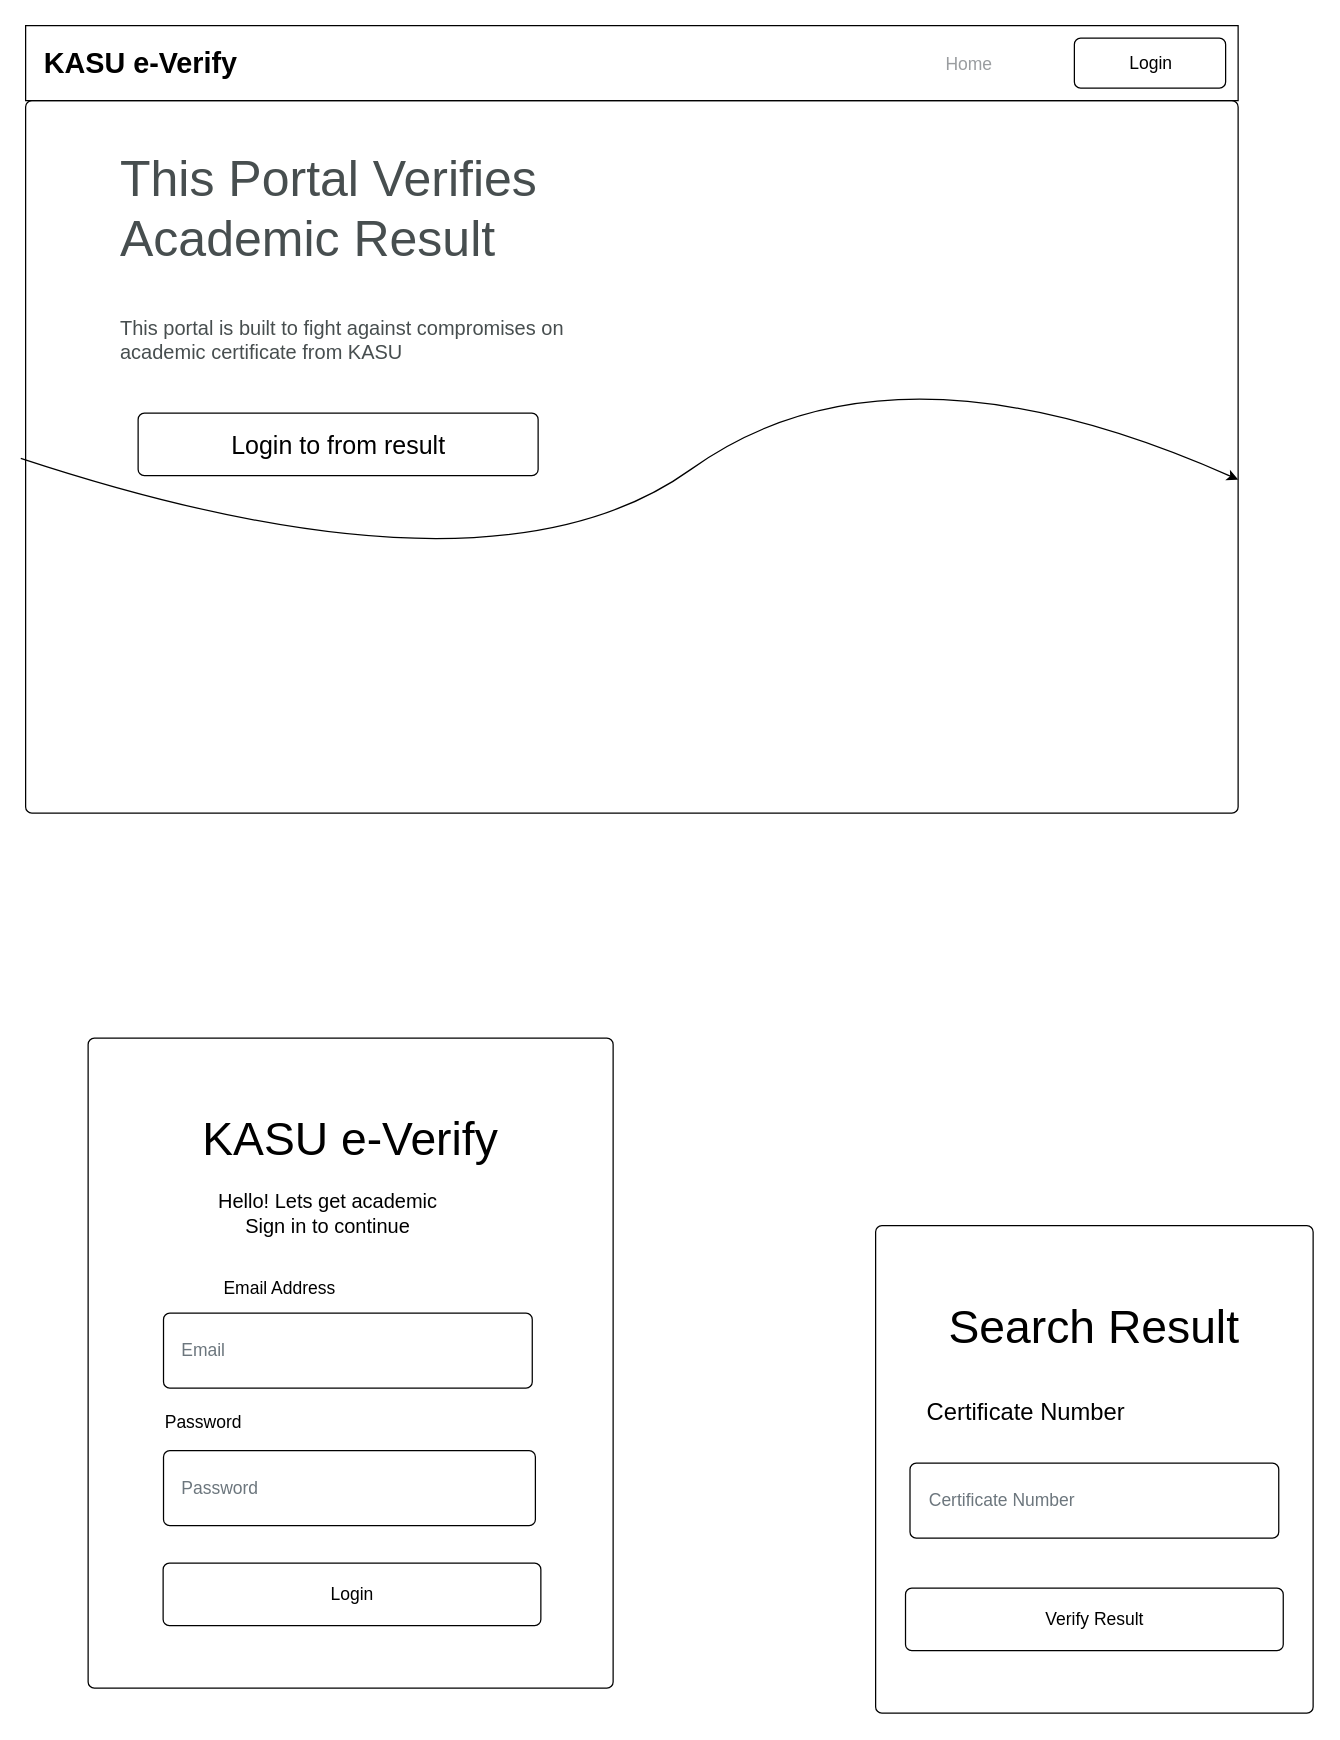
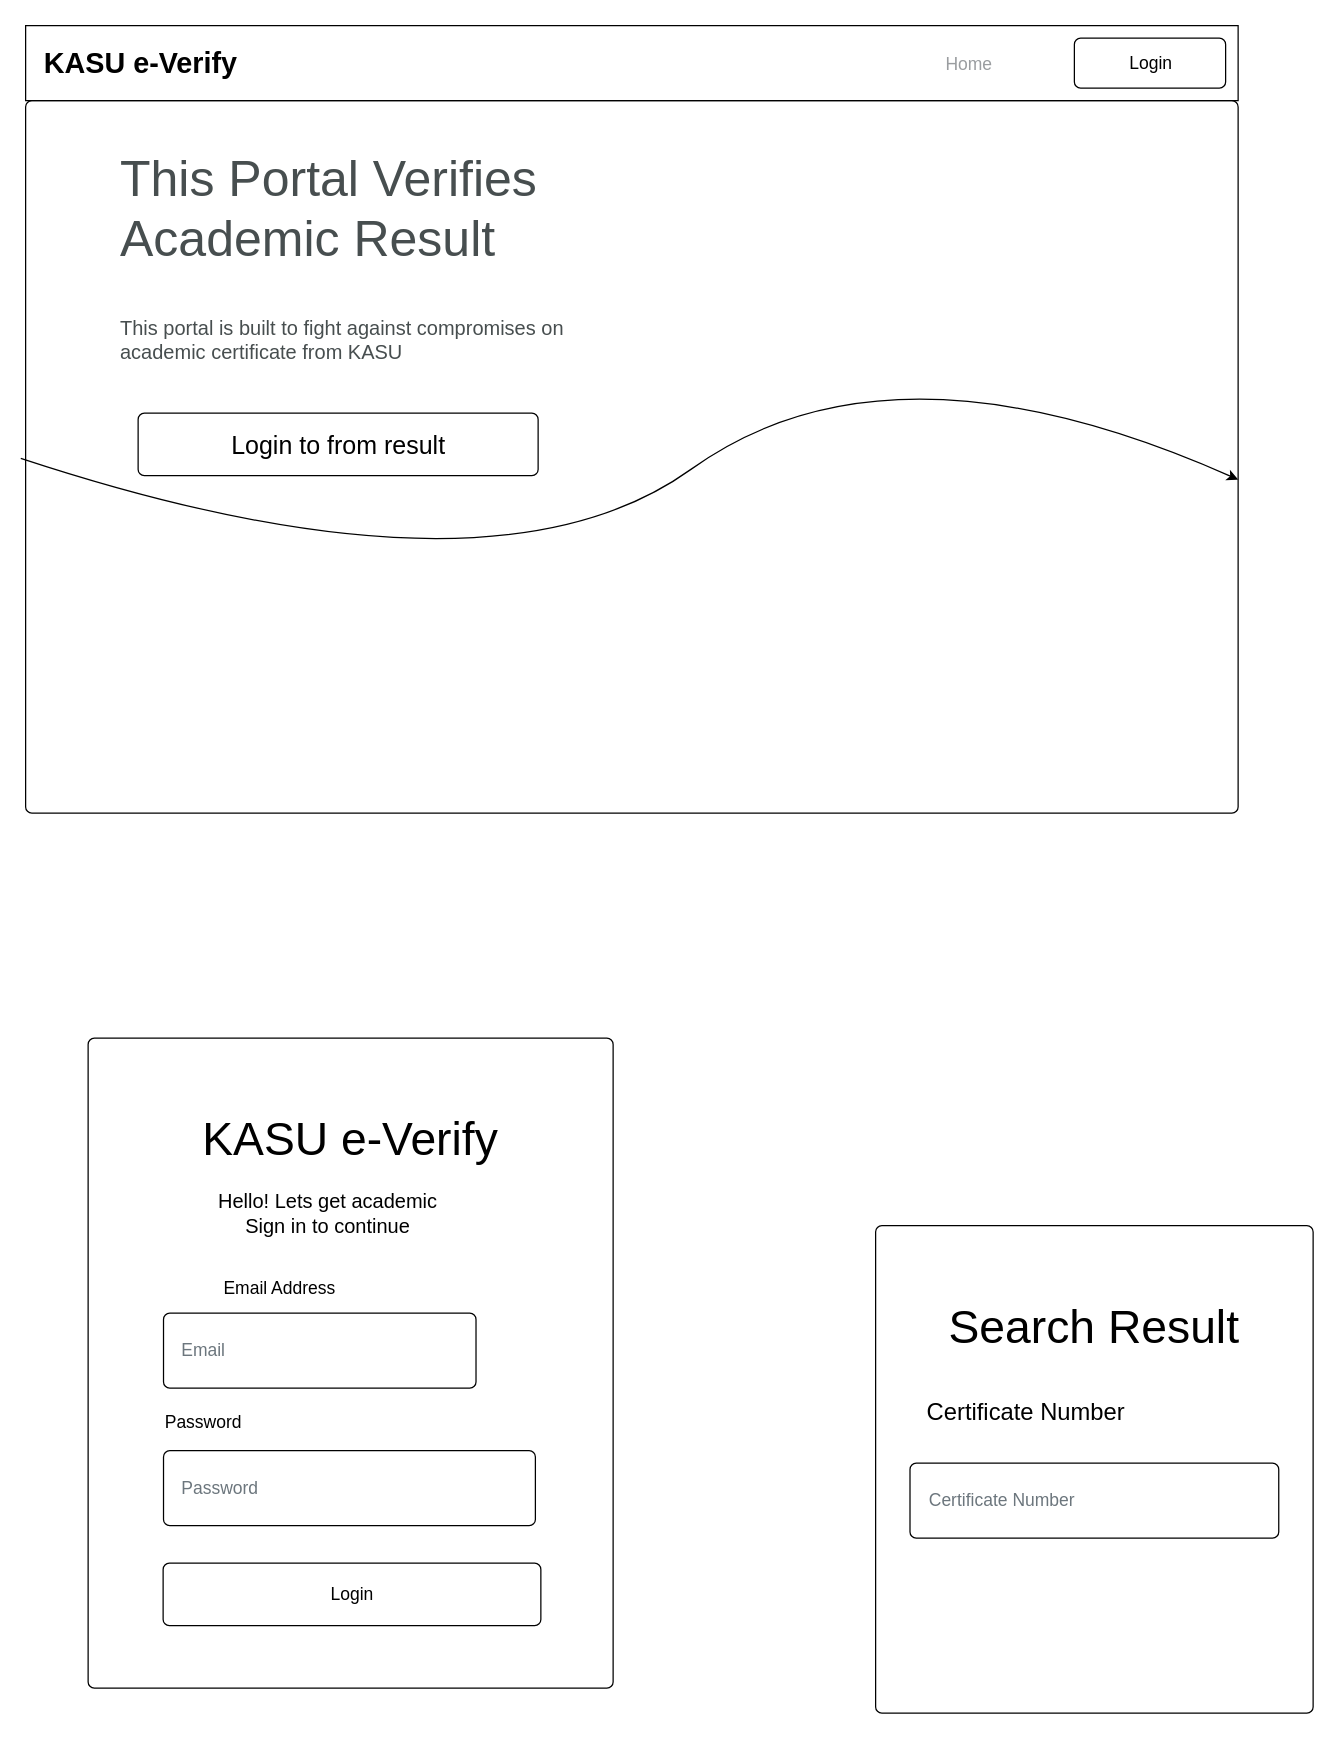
(348, 1351) -> (320, 1351)
(1094, 1619) -> none
